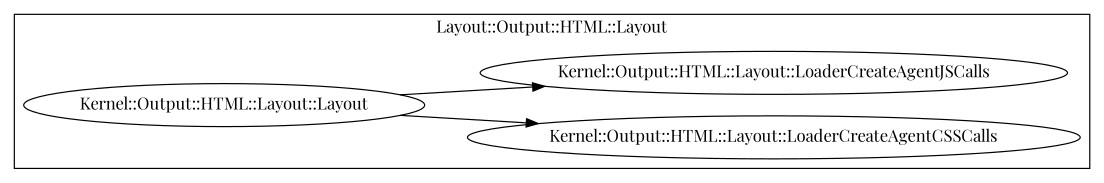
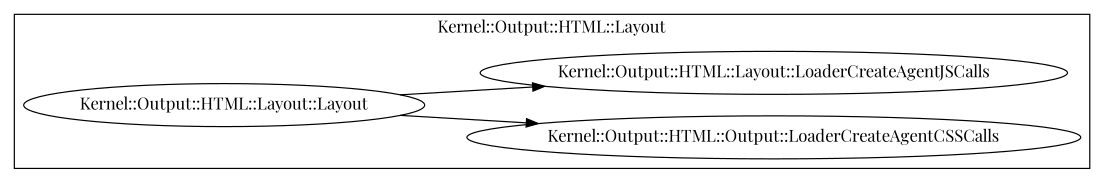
(552, 28) -> (552, 28)
(774, 137) -> (774, 137)
